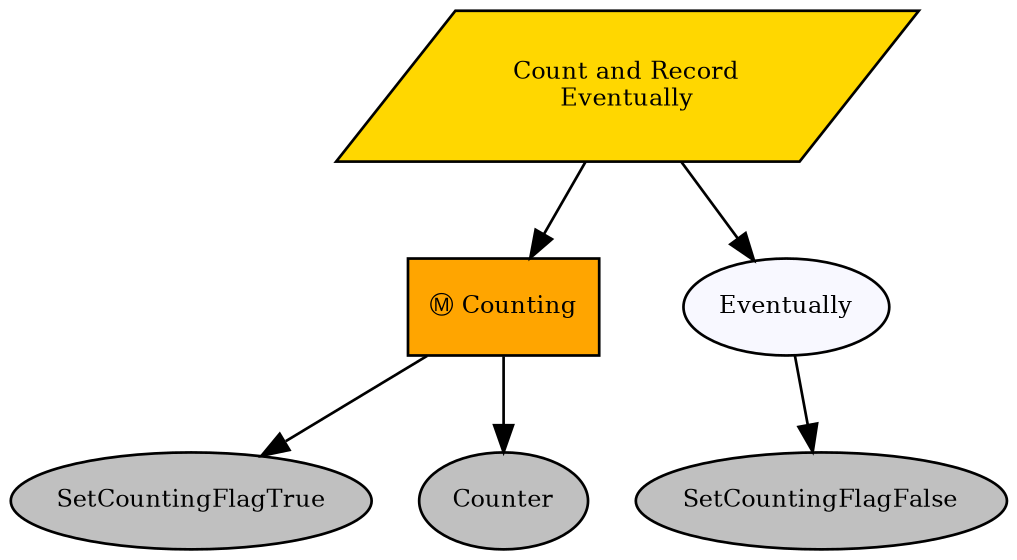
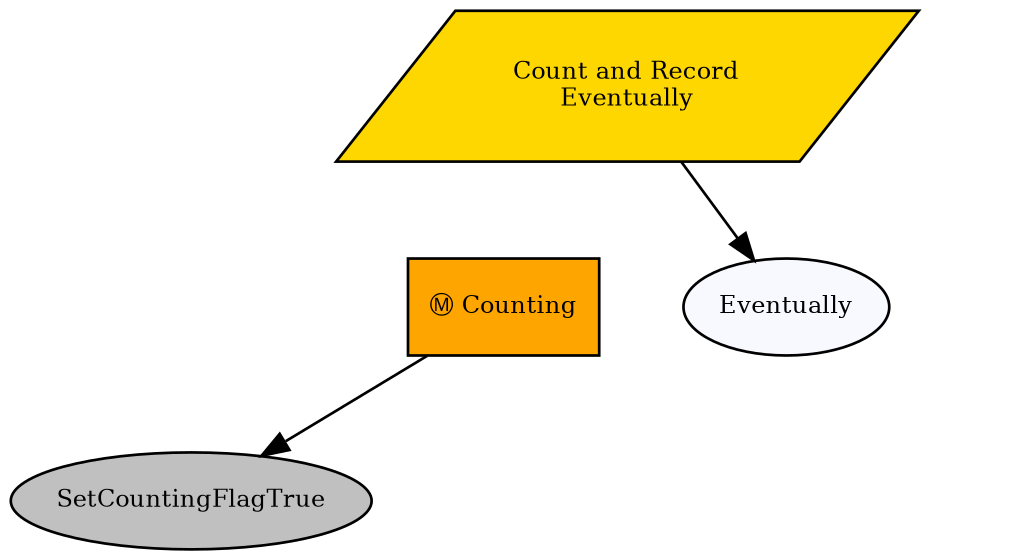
(565, 198) -> none
(504, 501) -> none
(821, 501) -> none
